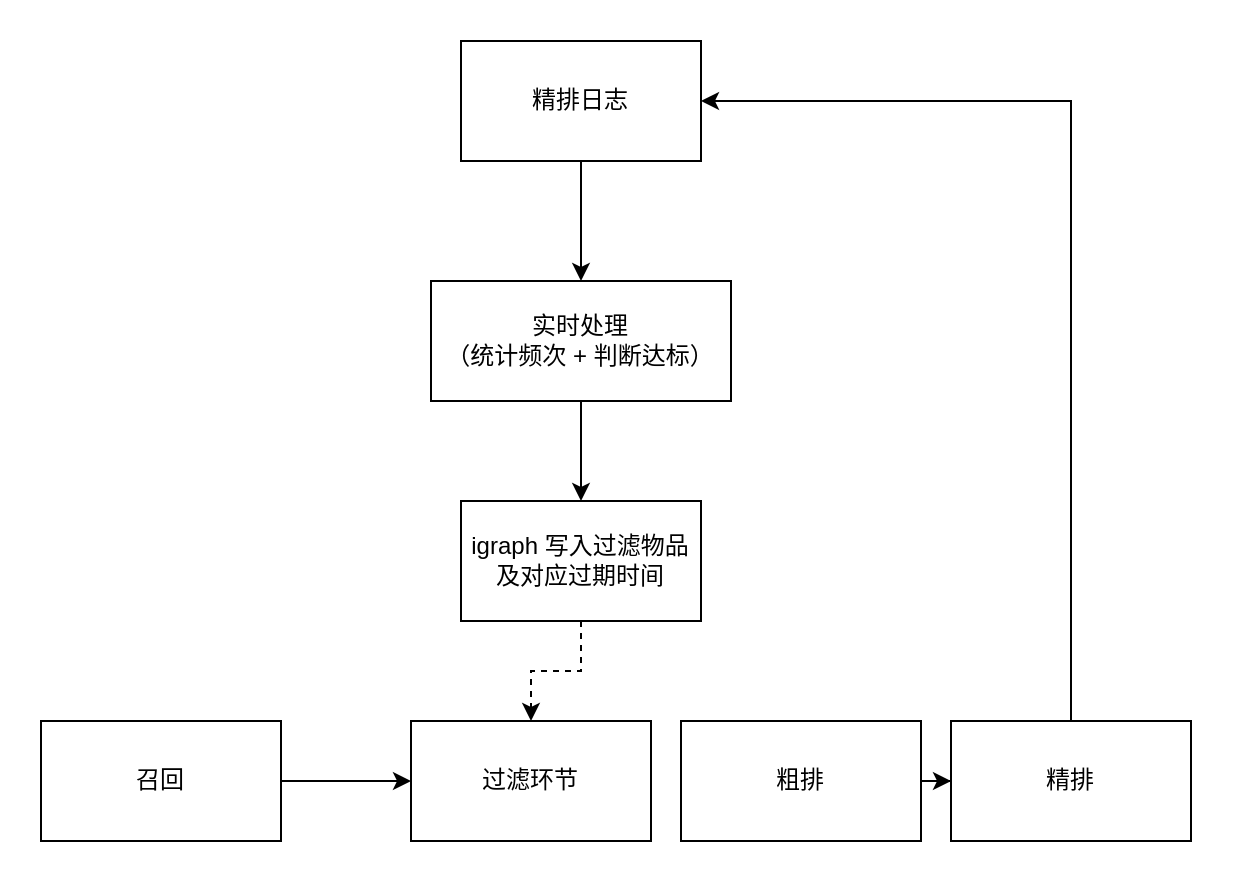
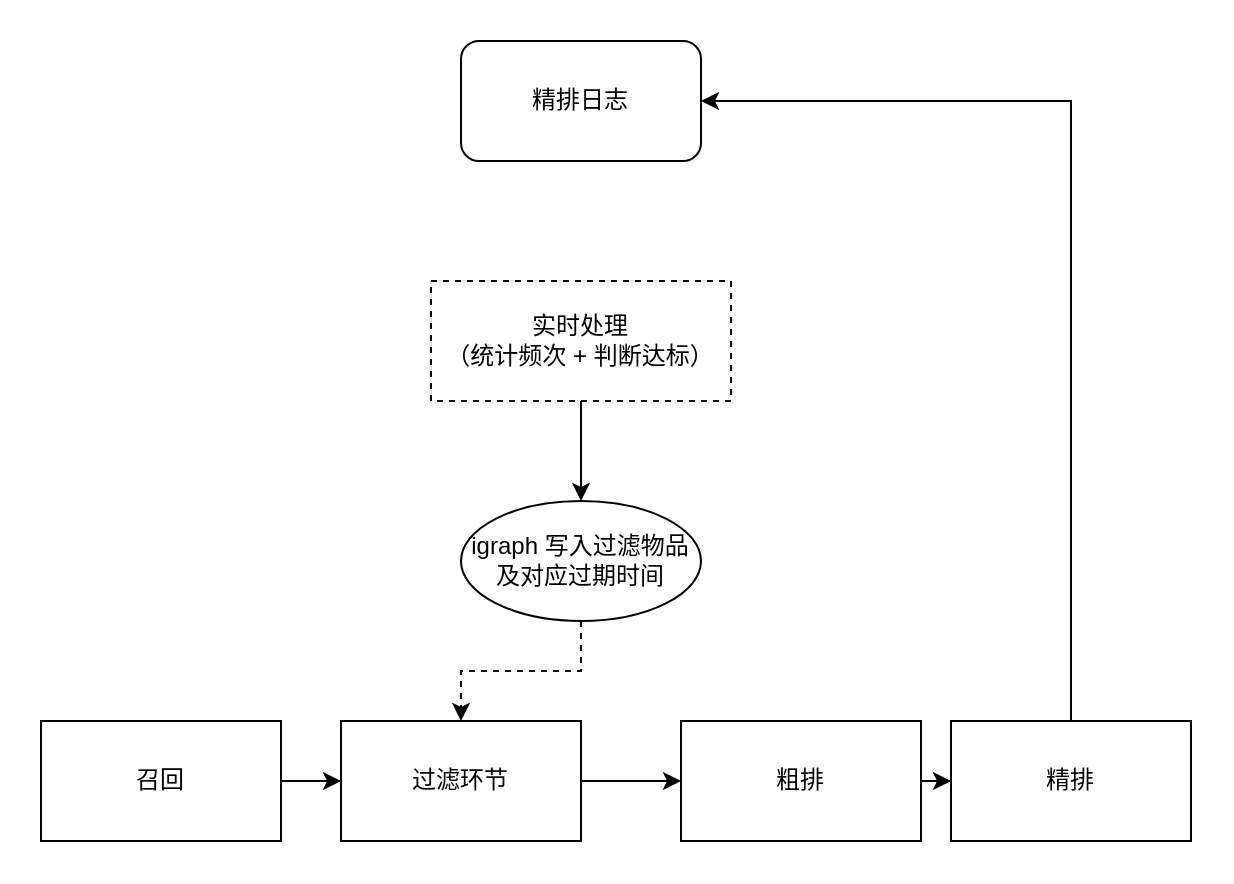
(581, 101) -> (581, 101)
(581, 214) -> none
(581, 341) -> (581, 341)
(581, 561) -> (581, 561)
none -> (476, 781)
(531, 781) -> (461, 781)
